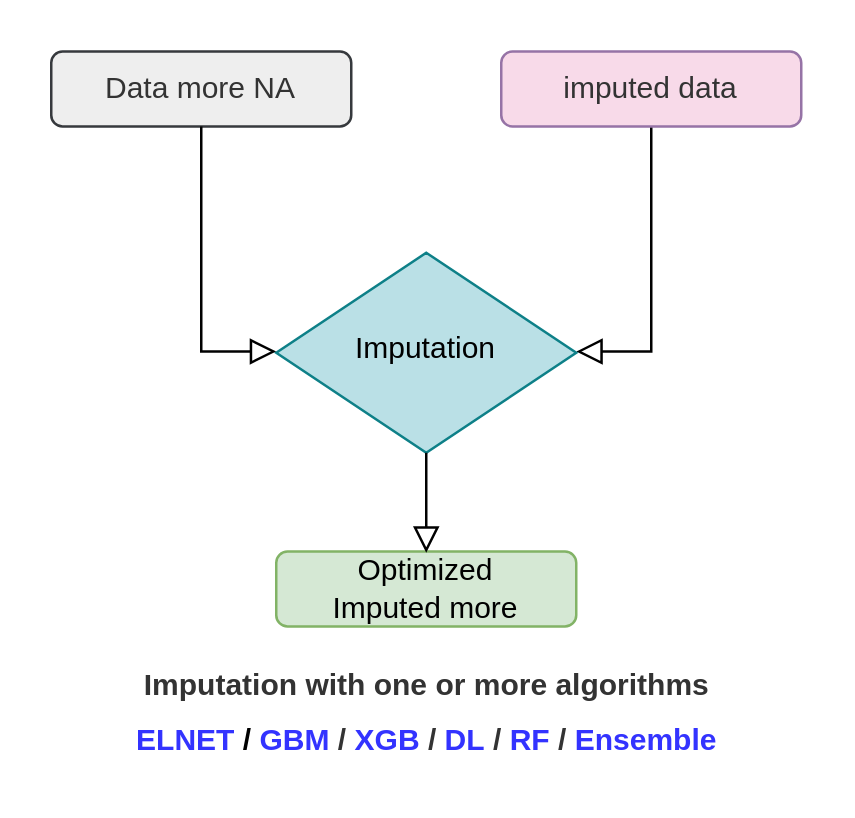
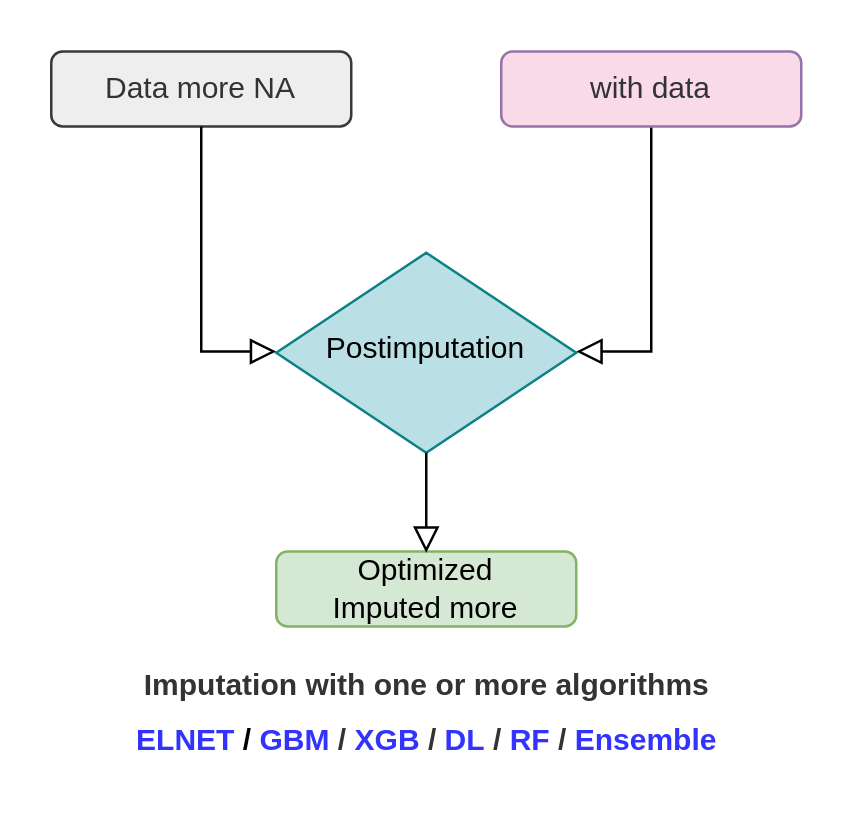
(651, 89) -> (651, 89)
(426, 349) -> (426, 349)
